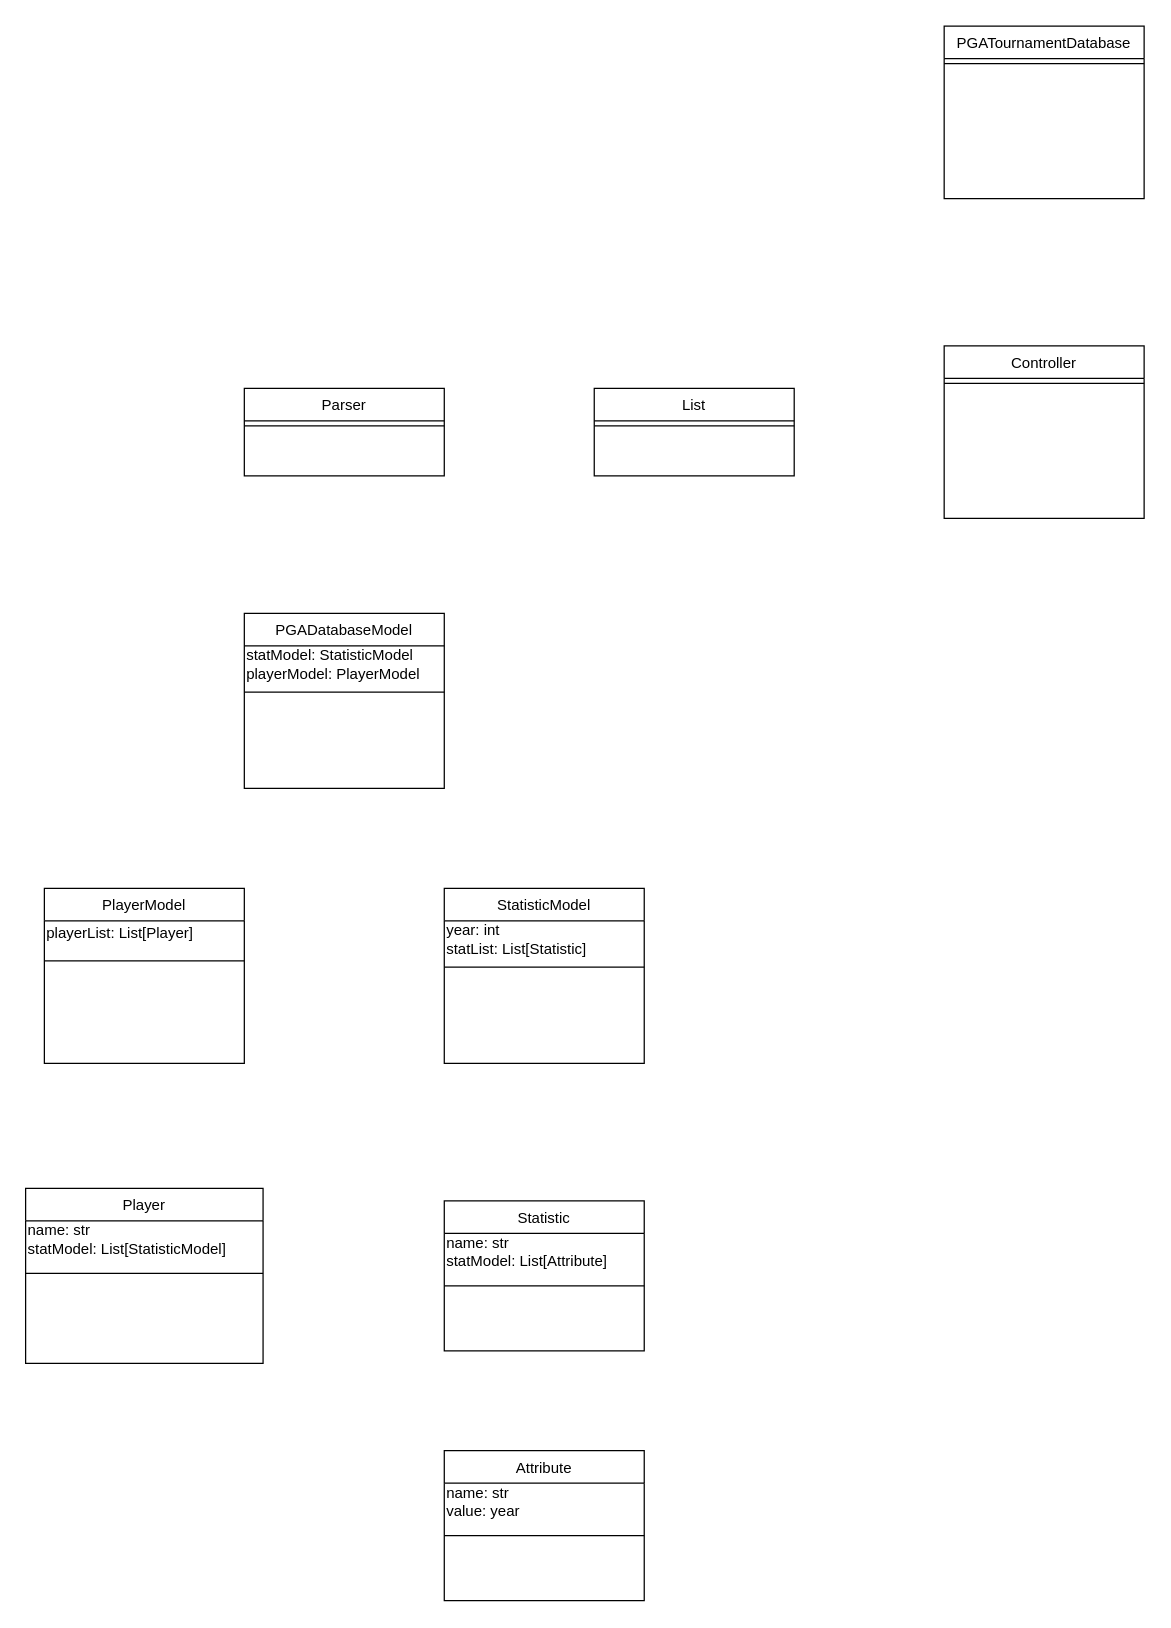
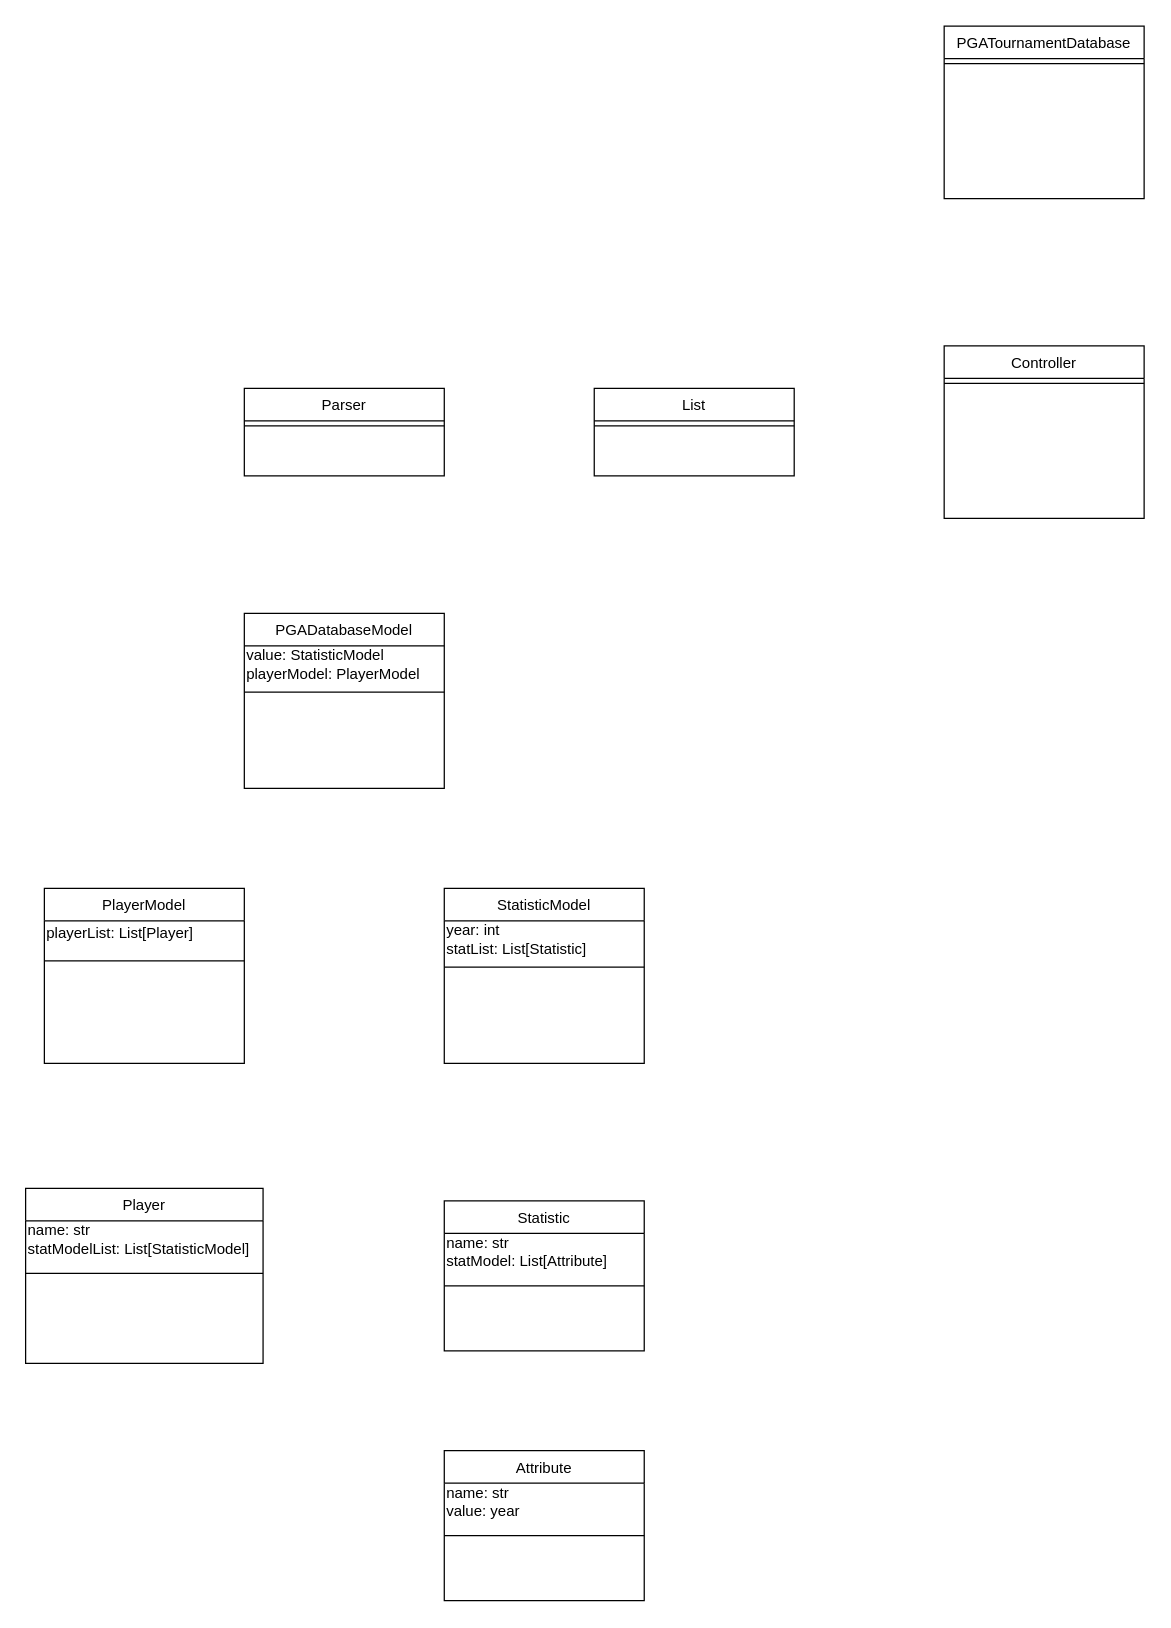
(340, 664) -> (336, 664)
(145, 1239) -> (160, 1239)
